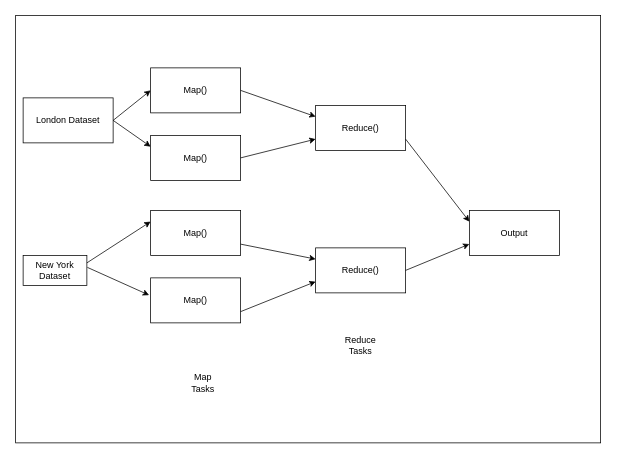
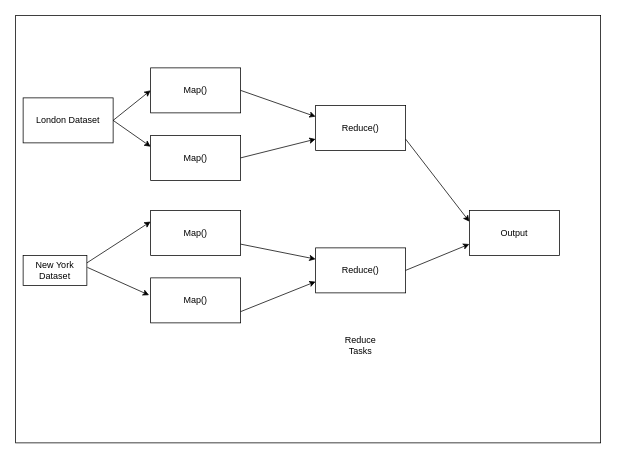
(203, 383) -> none
